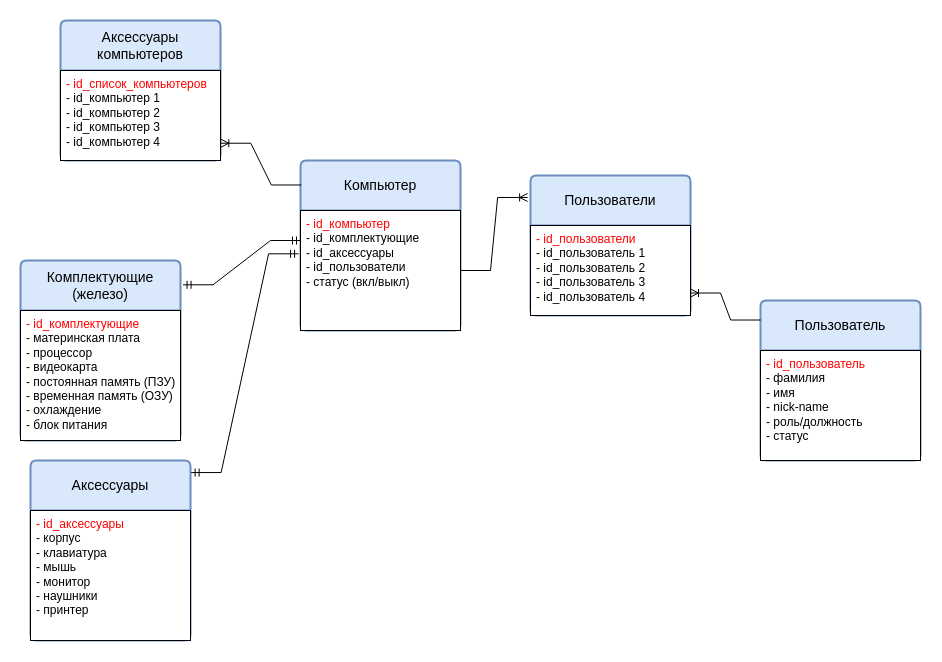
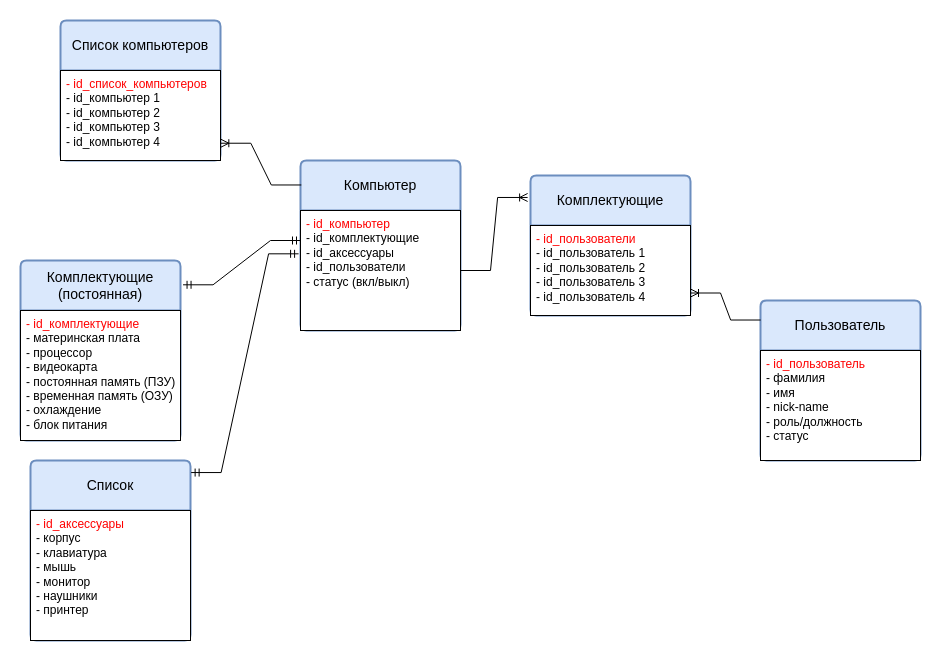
(141, 46) -> (141, 46)
(611, 201) -> (611, 201)
(101, 286) -> (101, 286)
(111, 486) -> (111, 486)
